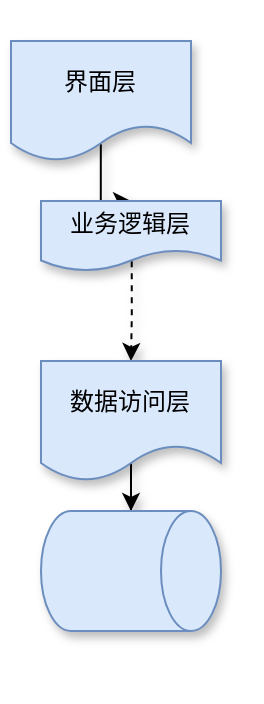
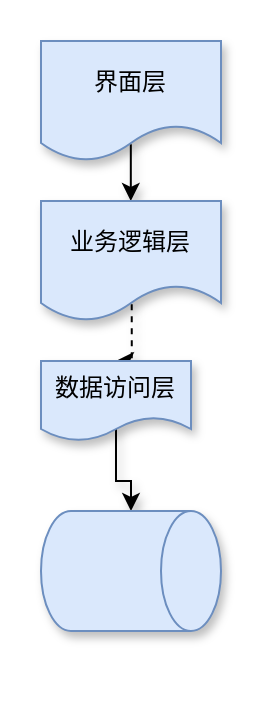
(101, 101) -> (131, 101)
(131, 236) -> (131, 261)
(131, 421) -> (116, 401)
